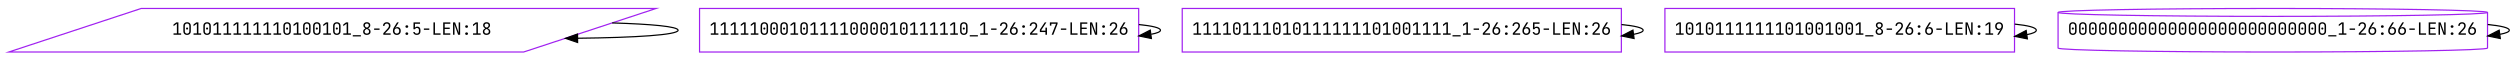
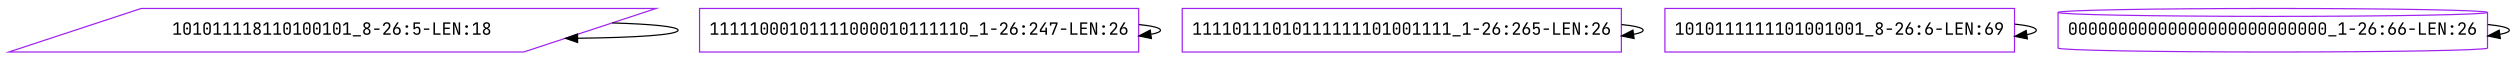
(332, 30) -> (332, 30)
(1840, 30) -> (1840, 30)
